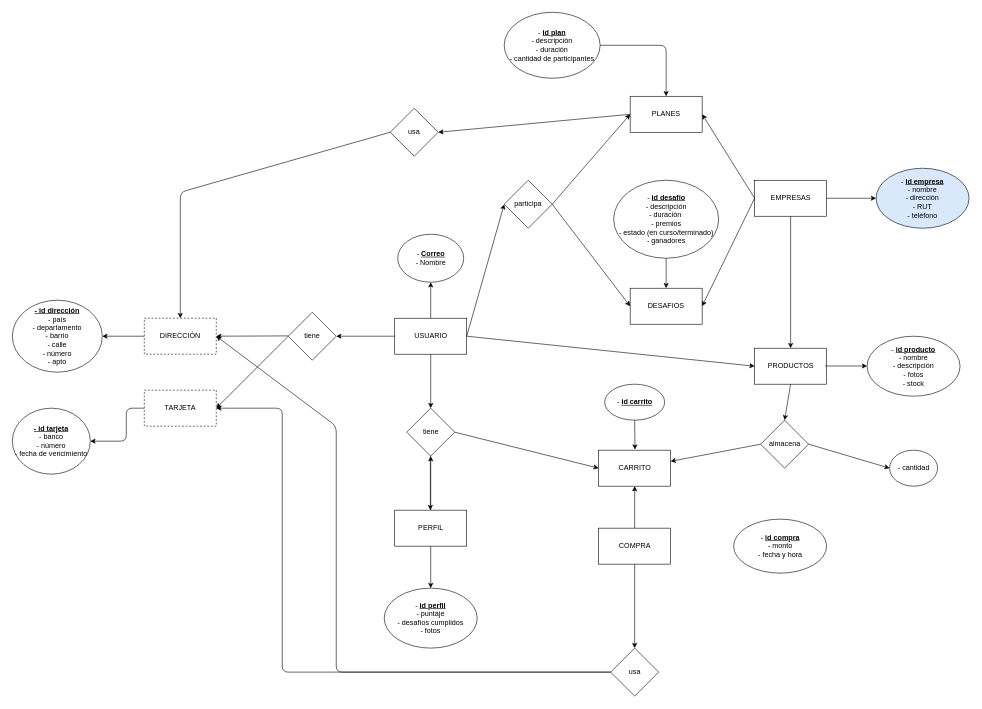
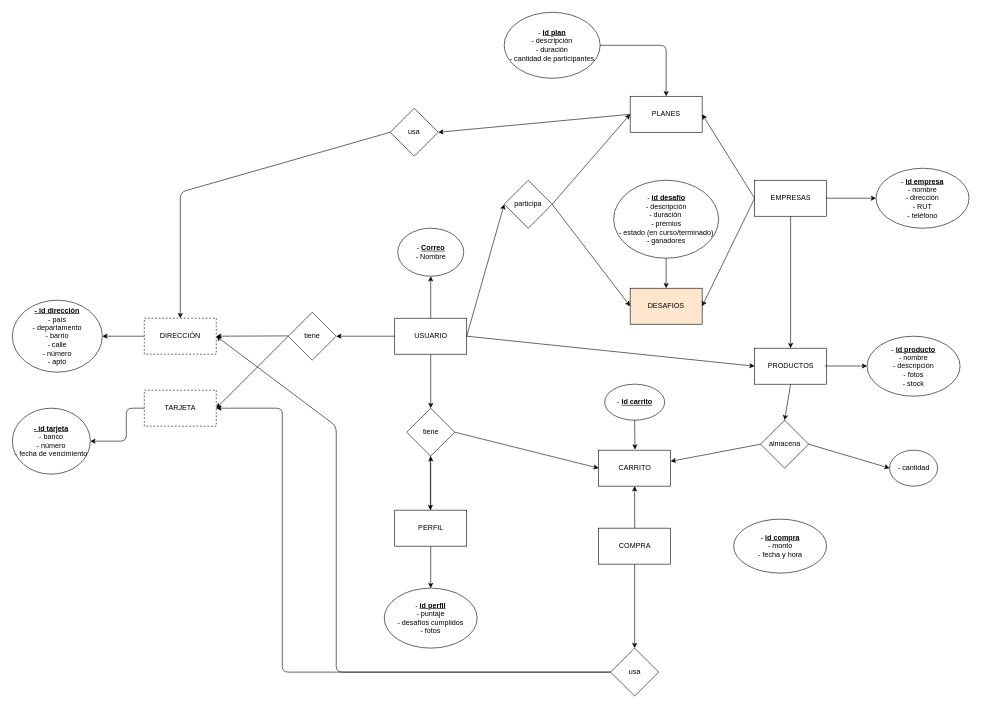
(923, 198) -> (923, 198)
(431, 258) -> (431, 252)
(666, 306) -> (666, 306)
